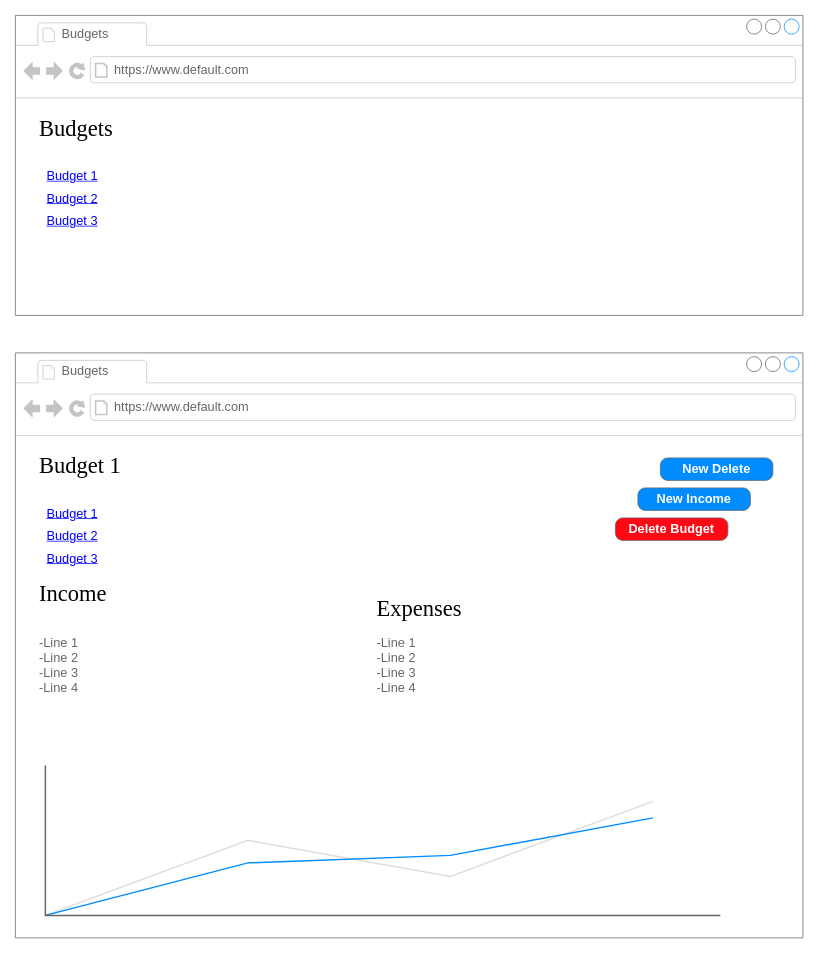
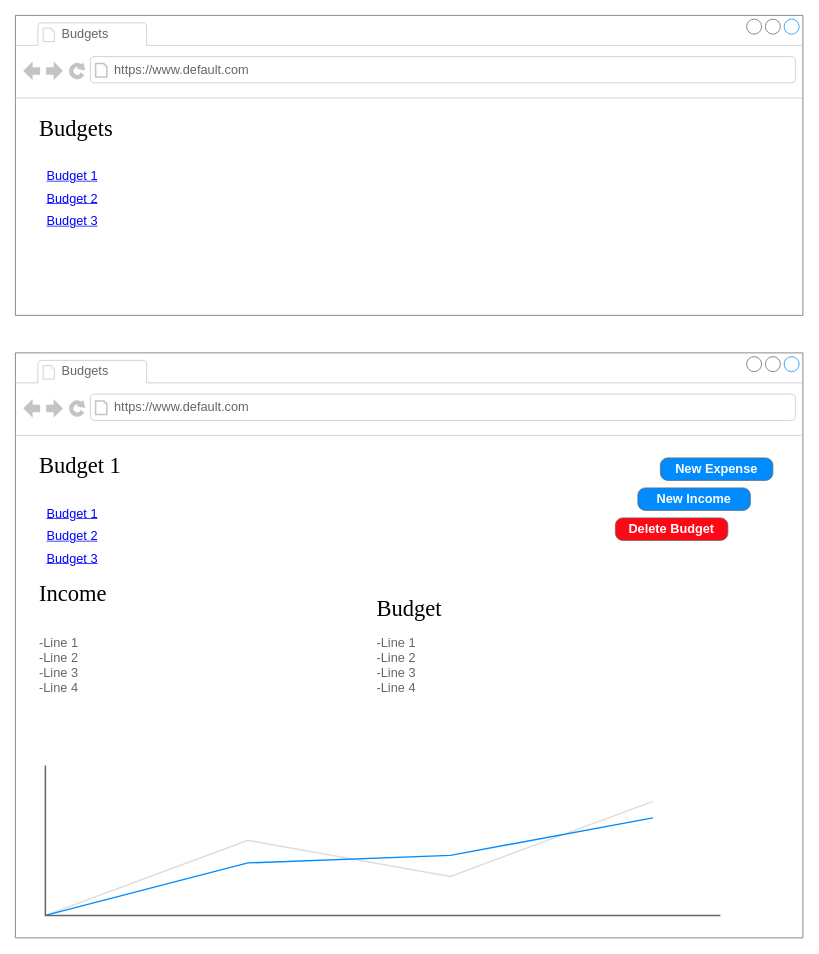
(717, 469) -> (717, 469)
(427, 609) -> (415, 609)
